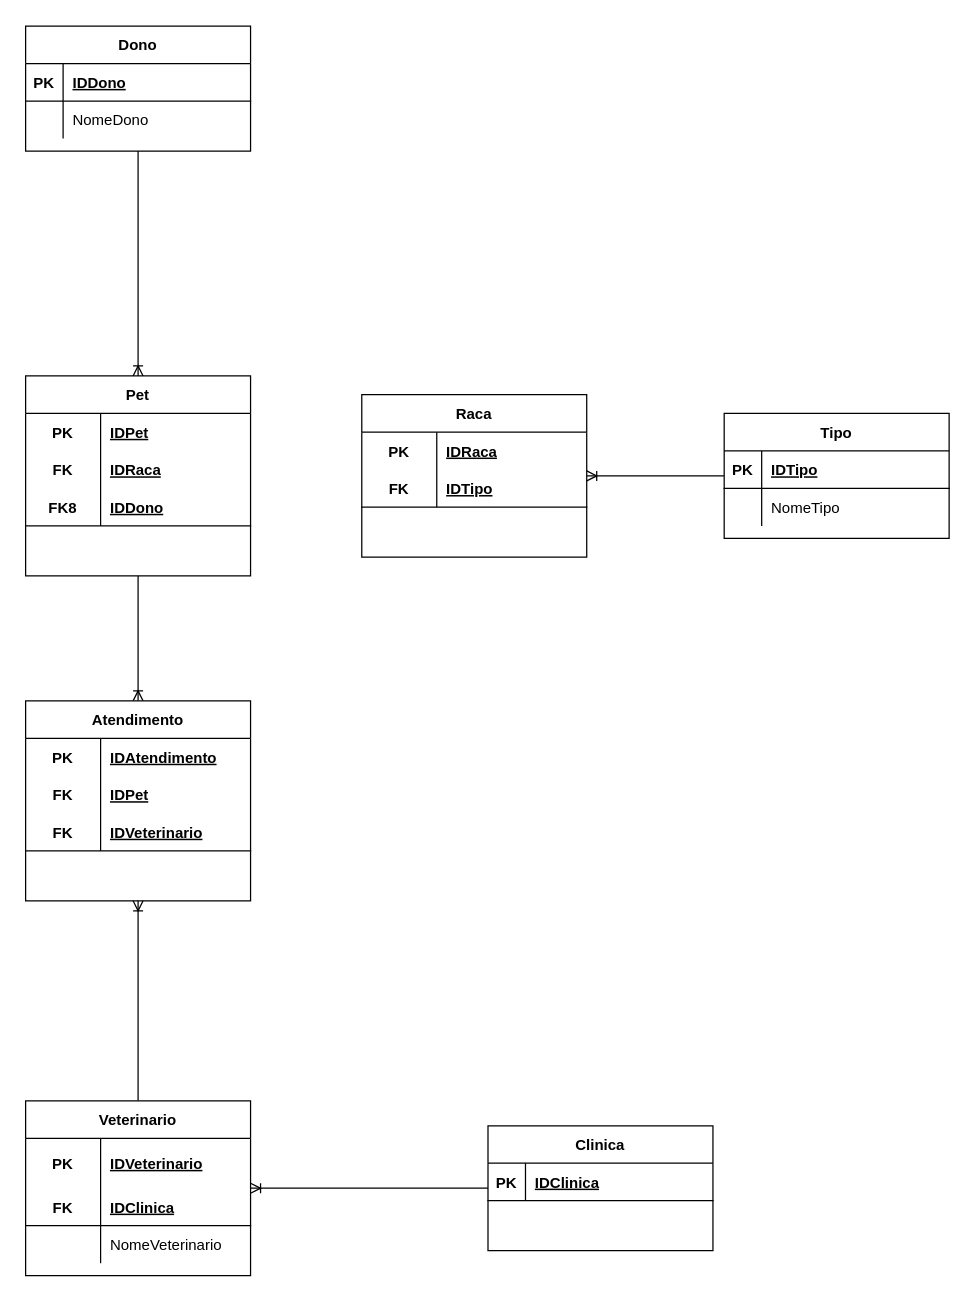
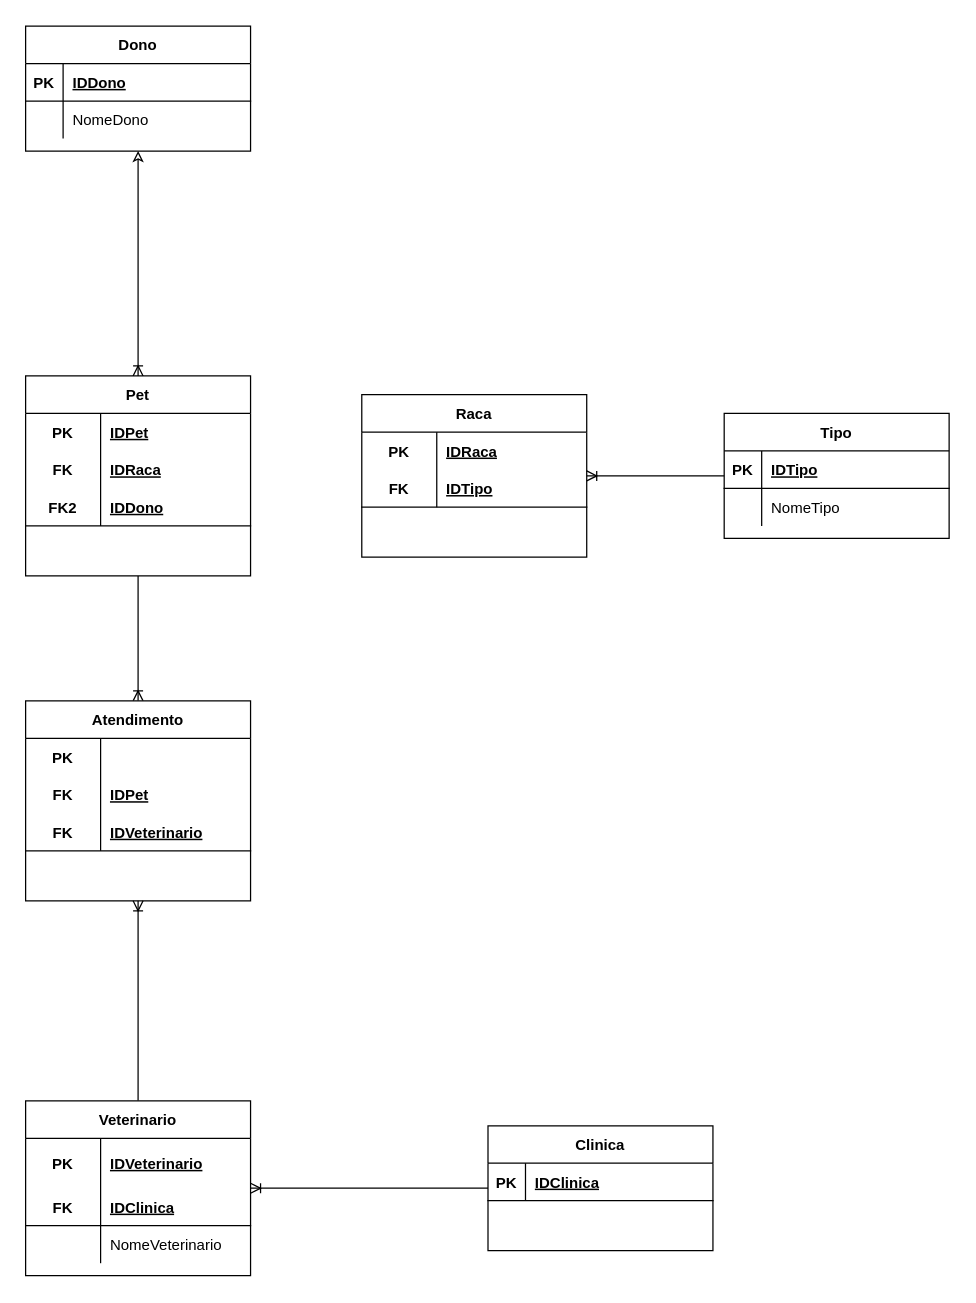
(138, 158) -> (138, 161)
(63, 508) -> (63, 508)
(176, 757) -> none
